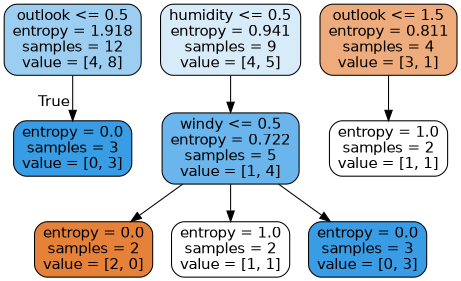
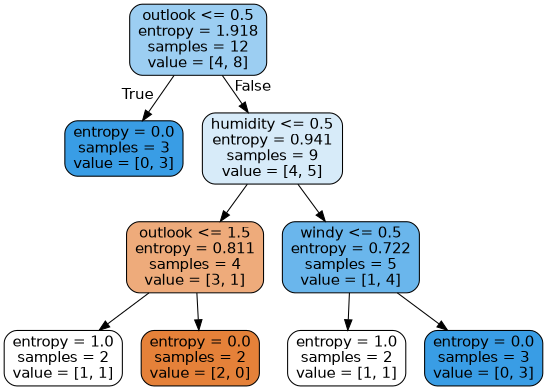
none -> (232, 90)
none -> (237, 199)
(161, 200) -> (198, 306)
